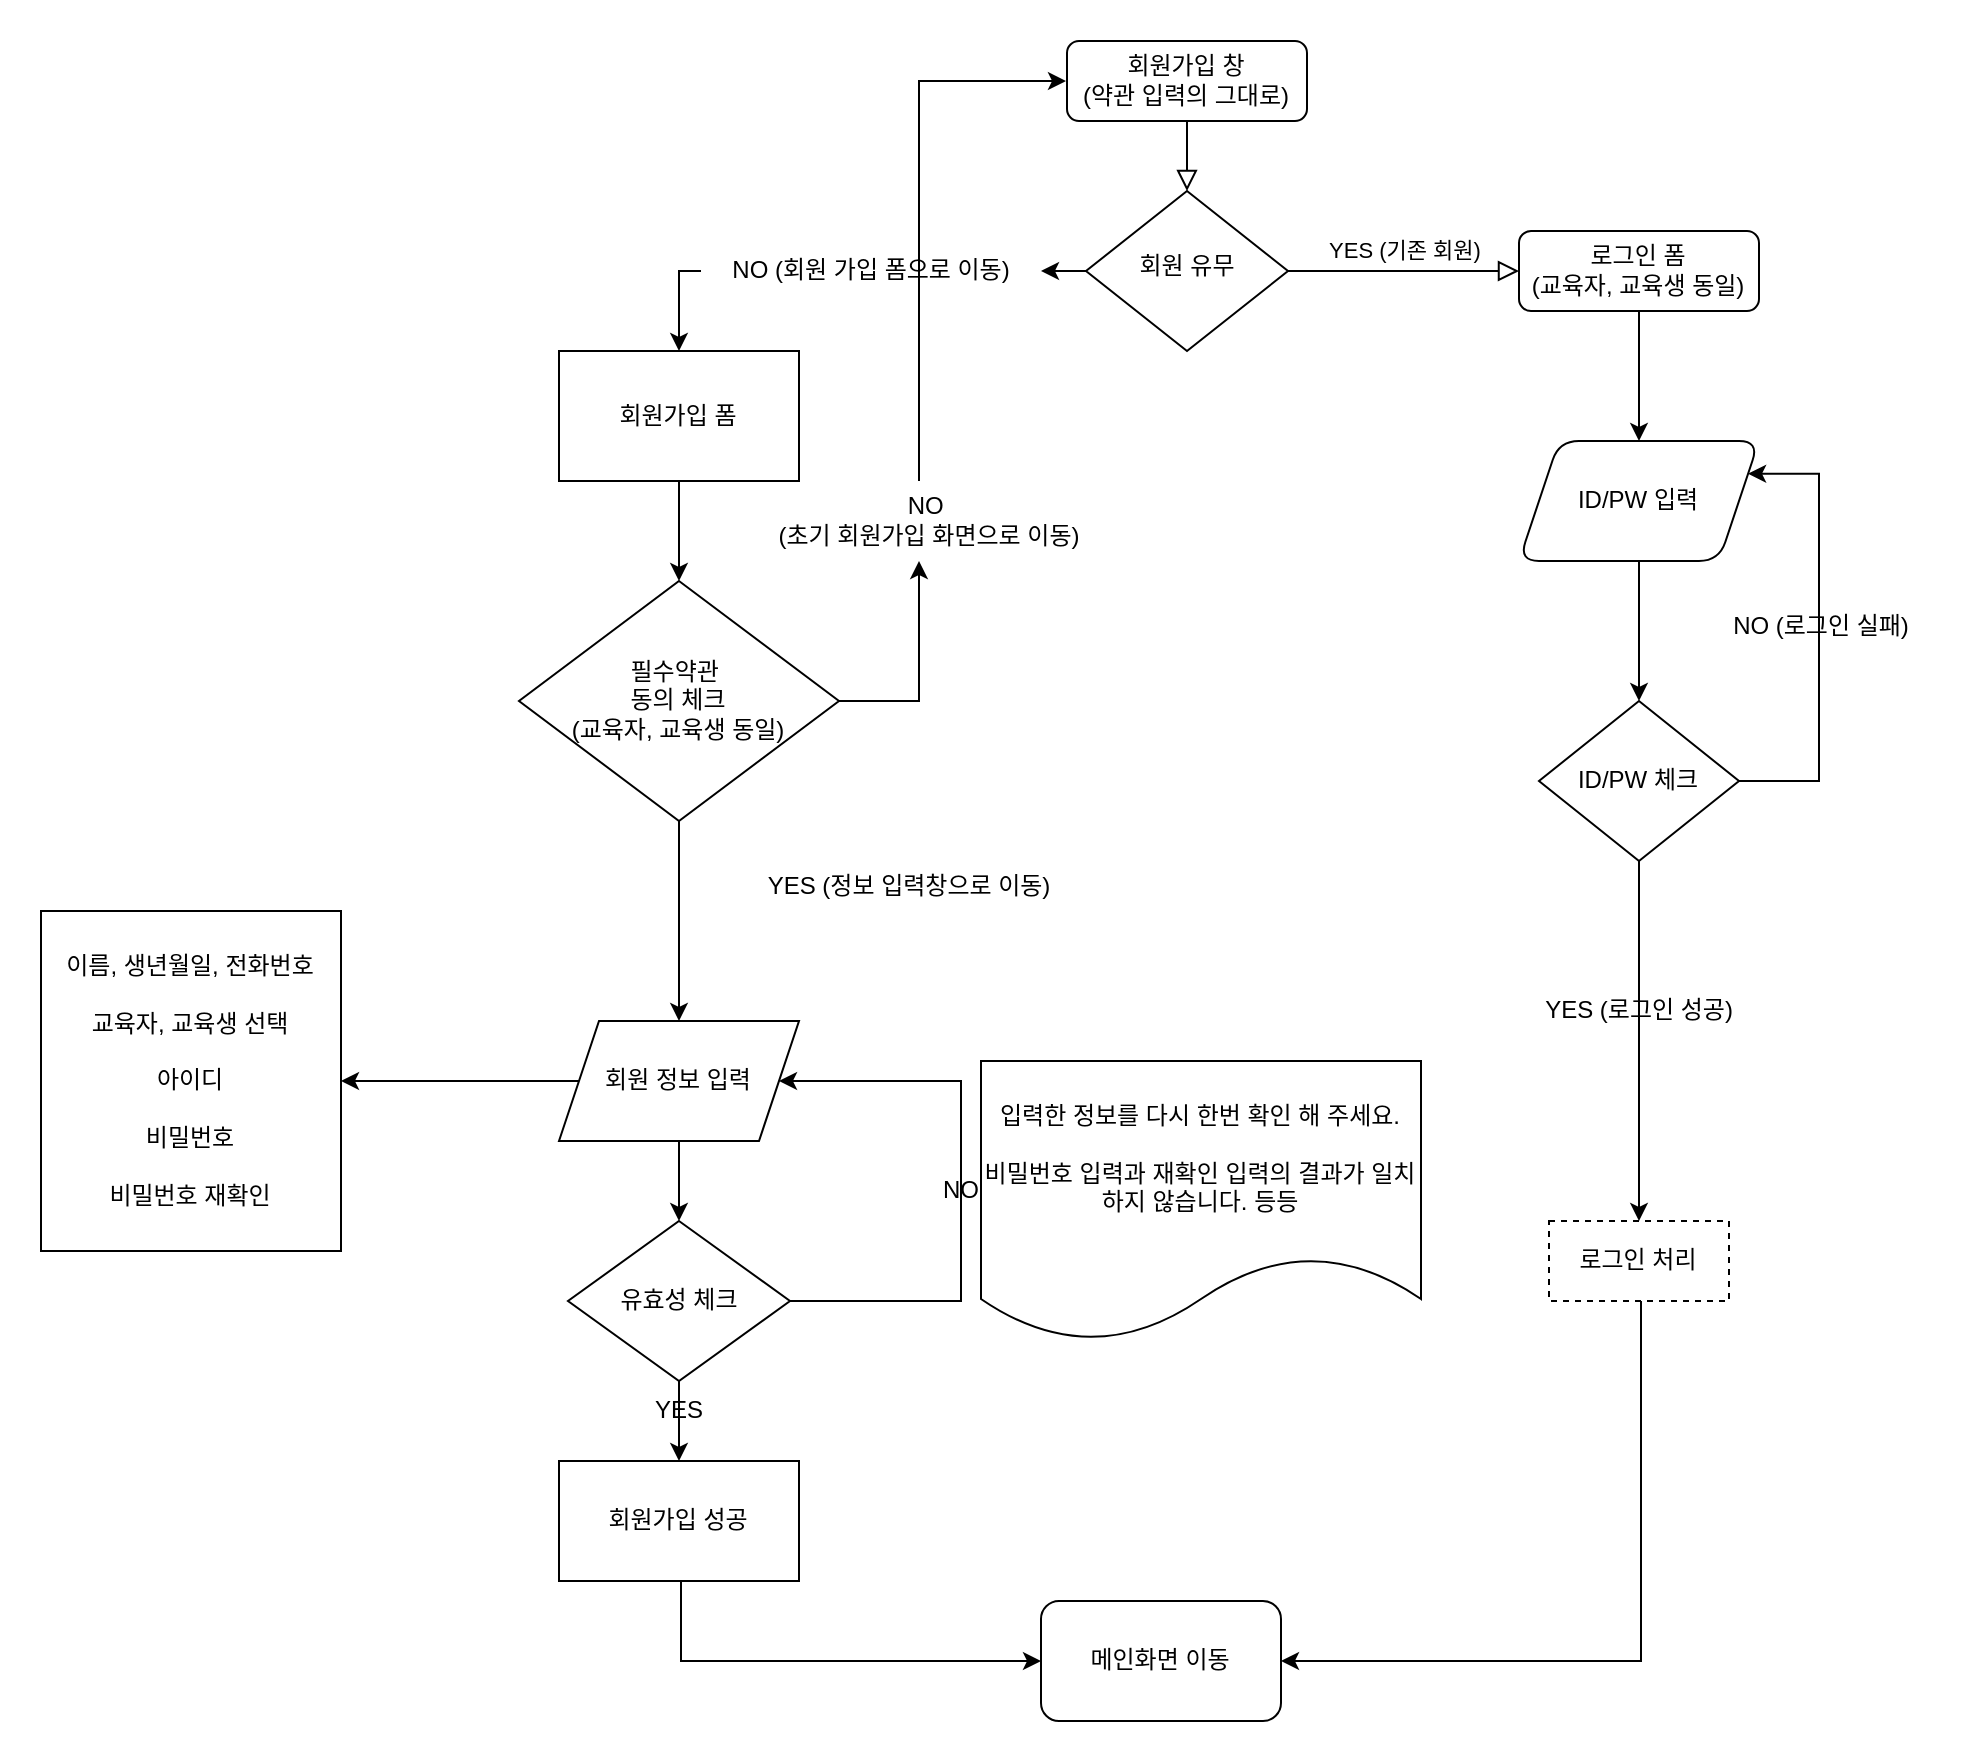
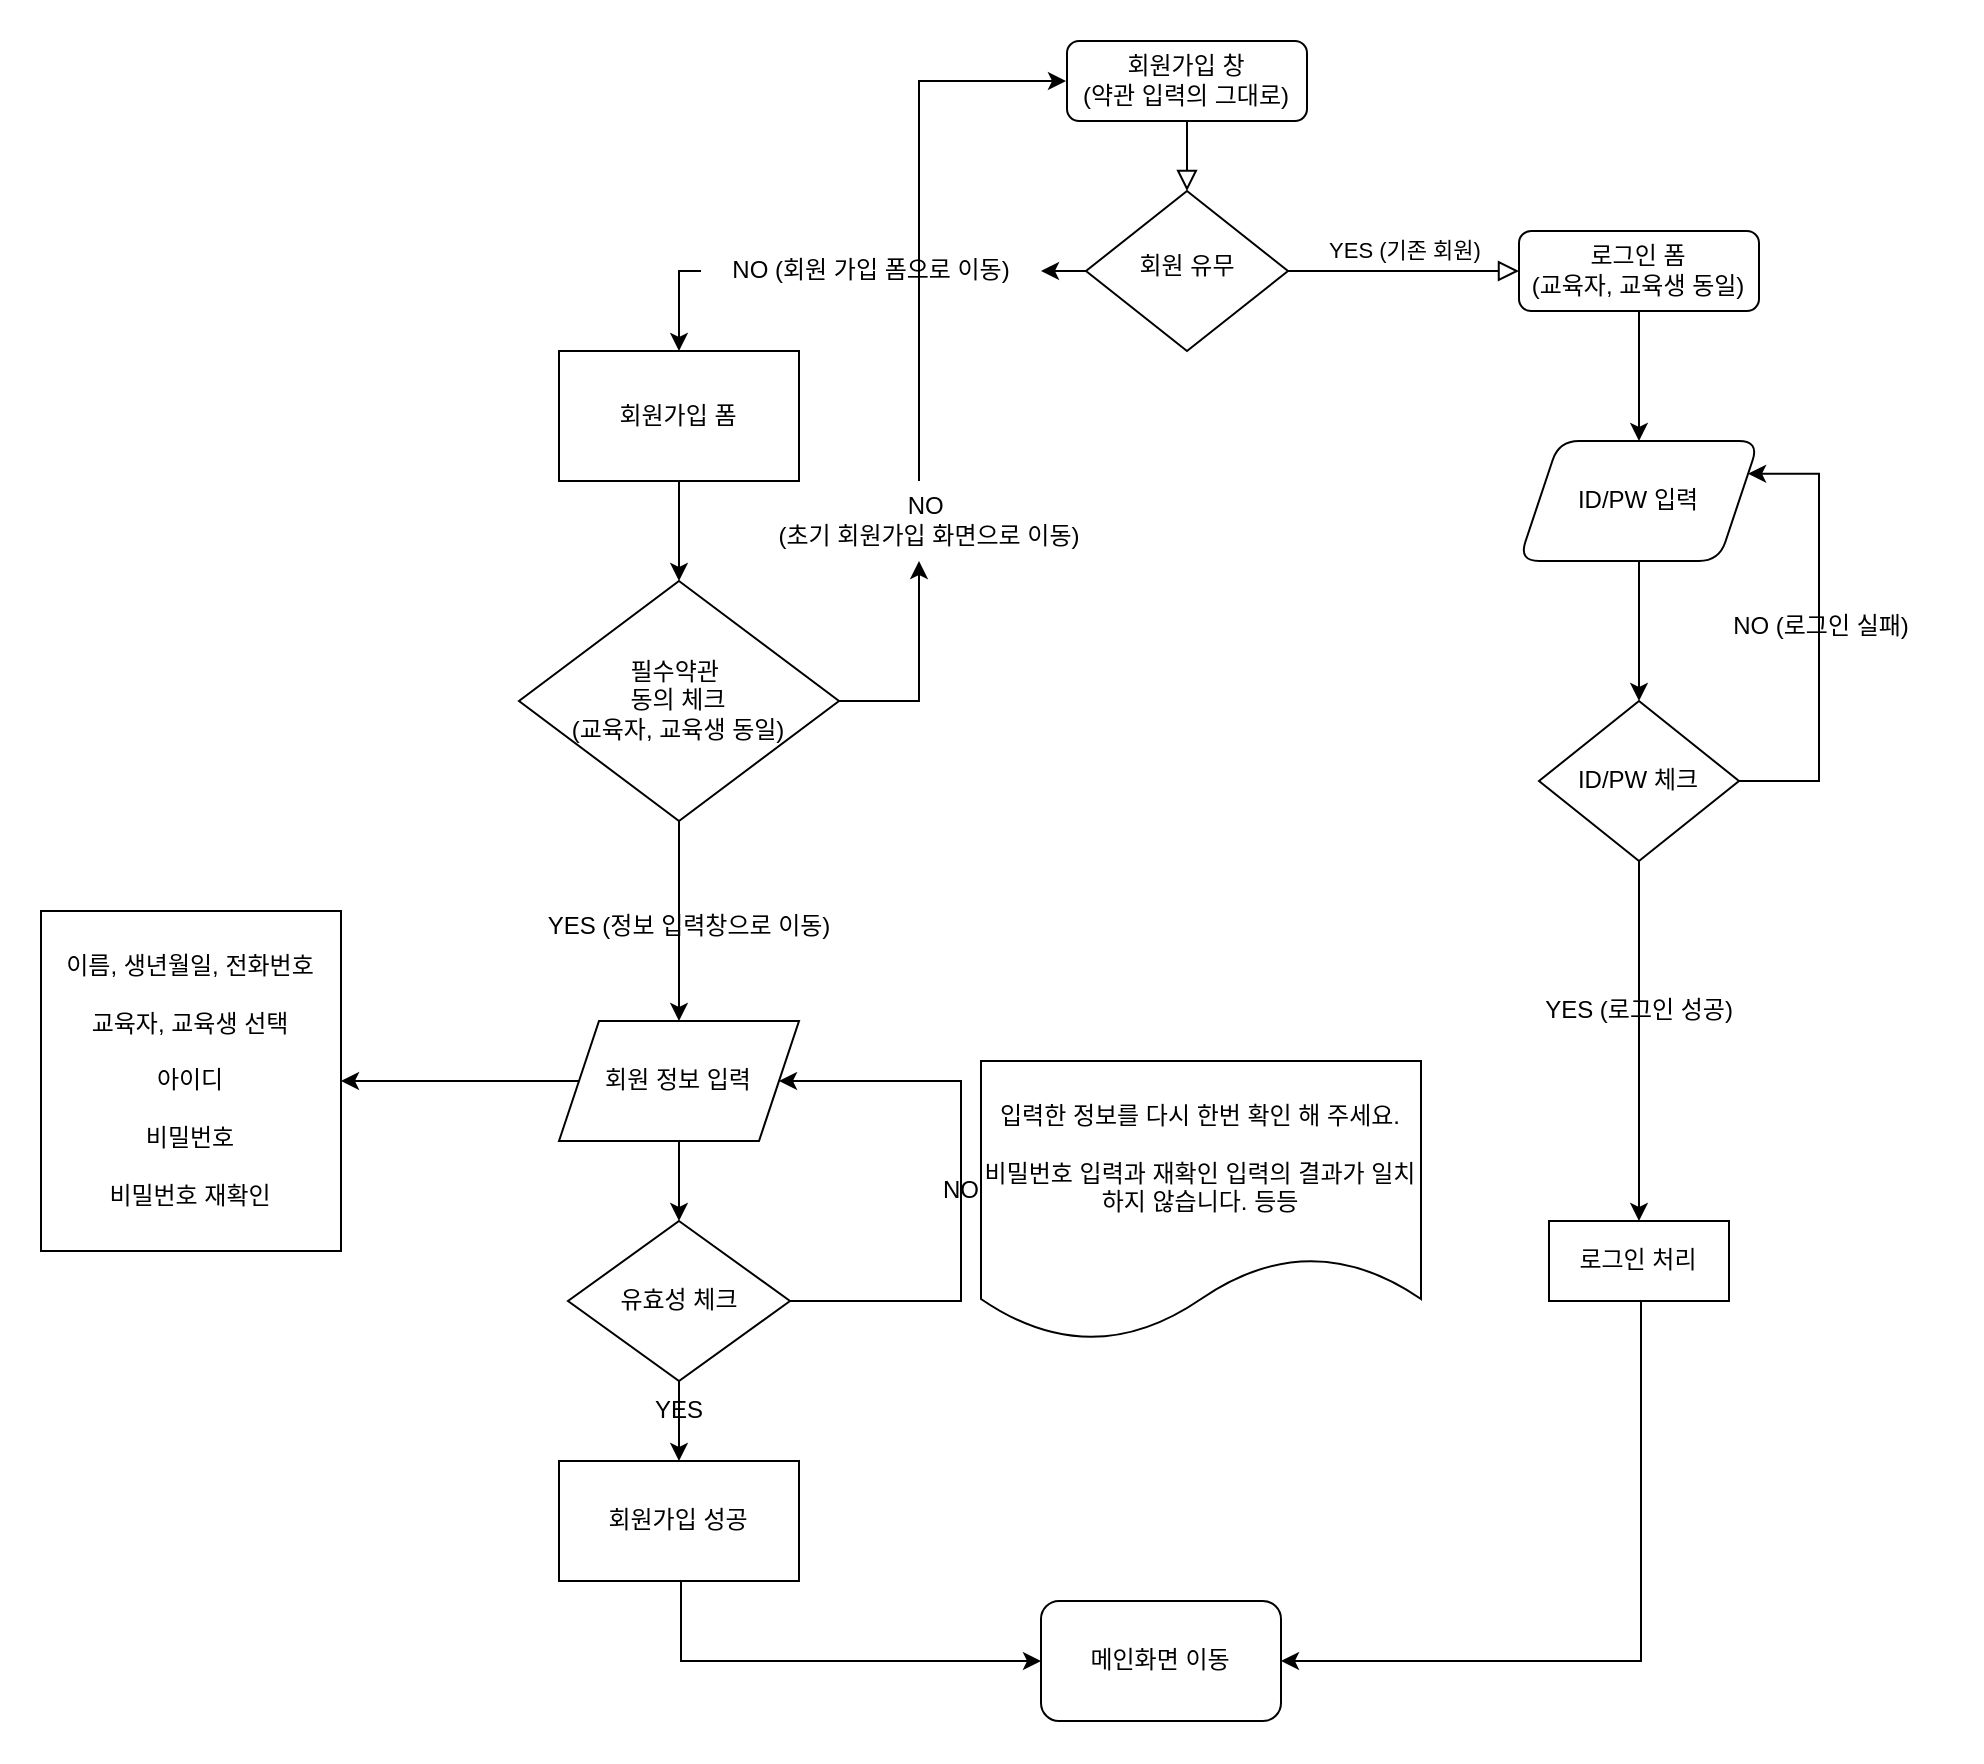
(909, 887) -> (689, 927)
(1639, 1261) -> (1639, 1261)
